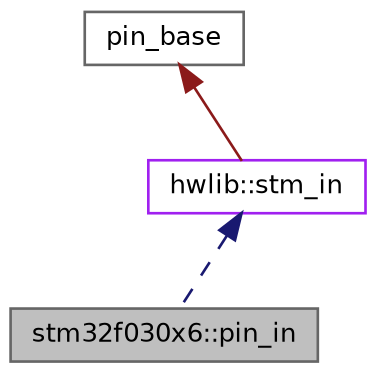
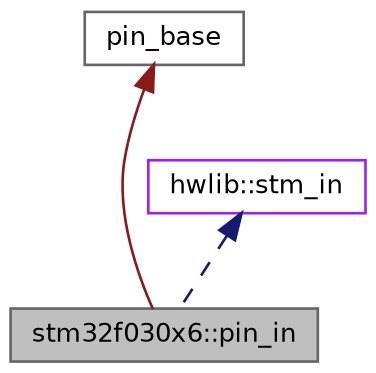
(218, 124) -> (123, 200)
